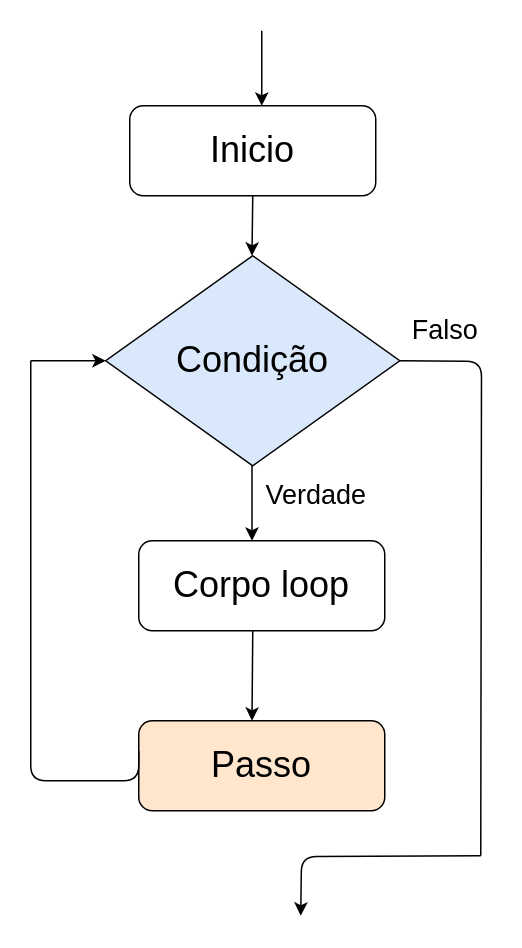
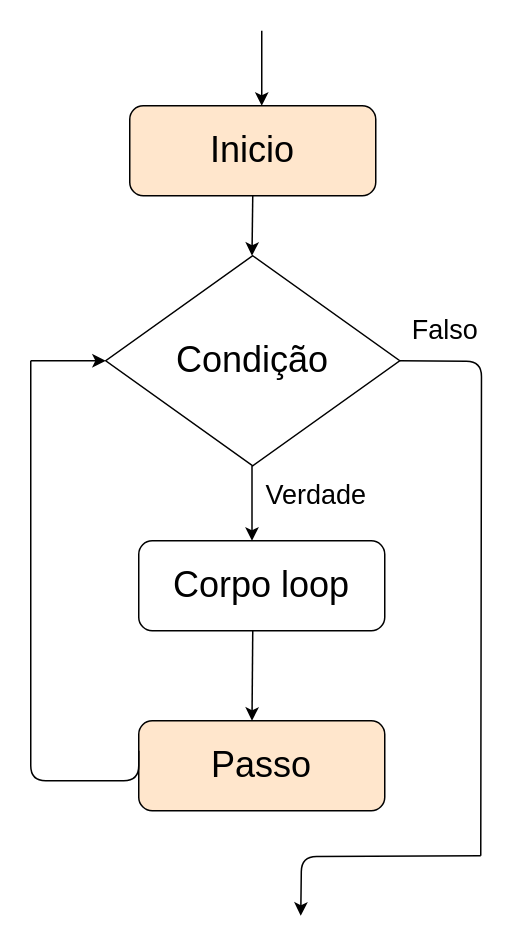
(253, 151) -> (253, 151)
(253, 361) -> (253, 361)
